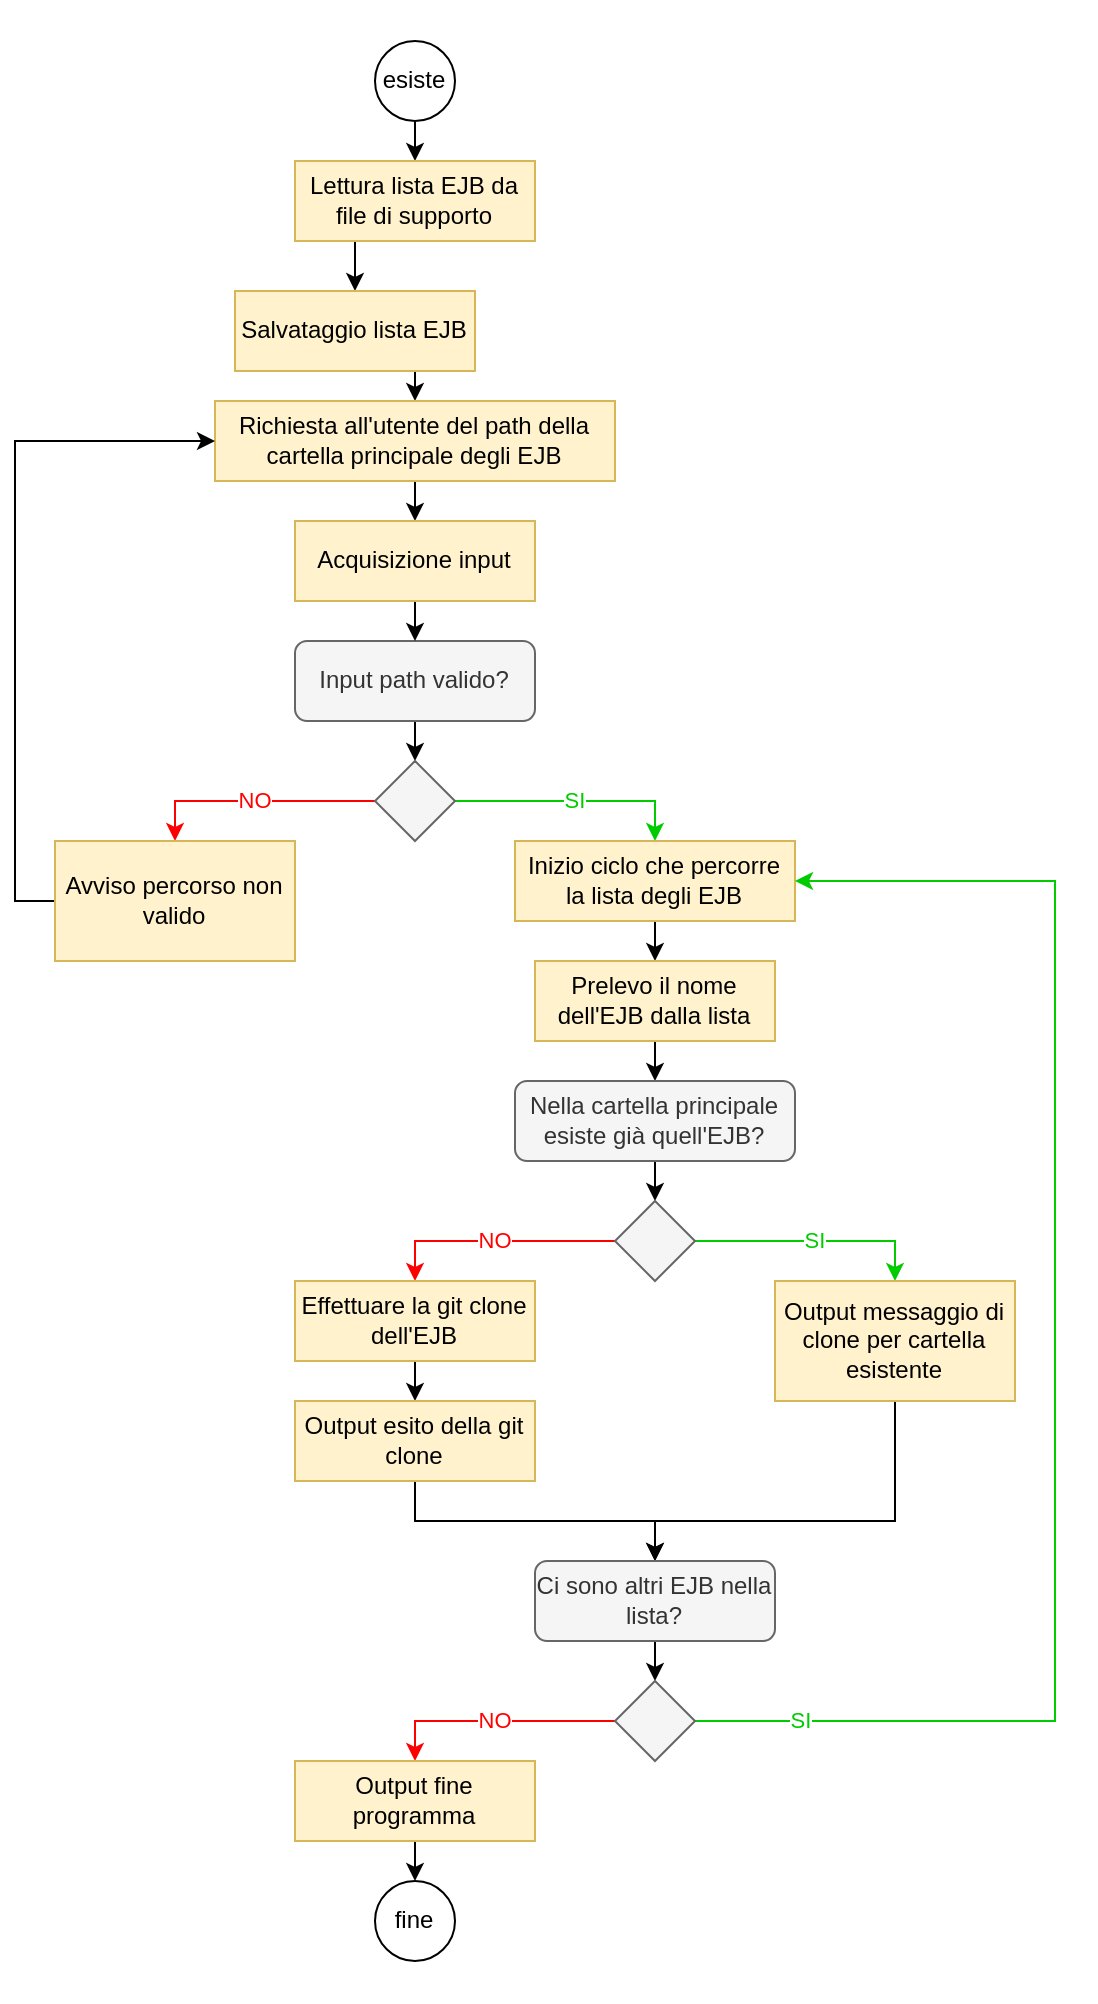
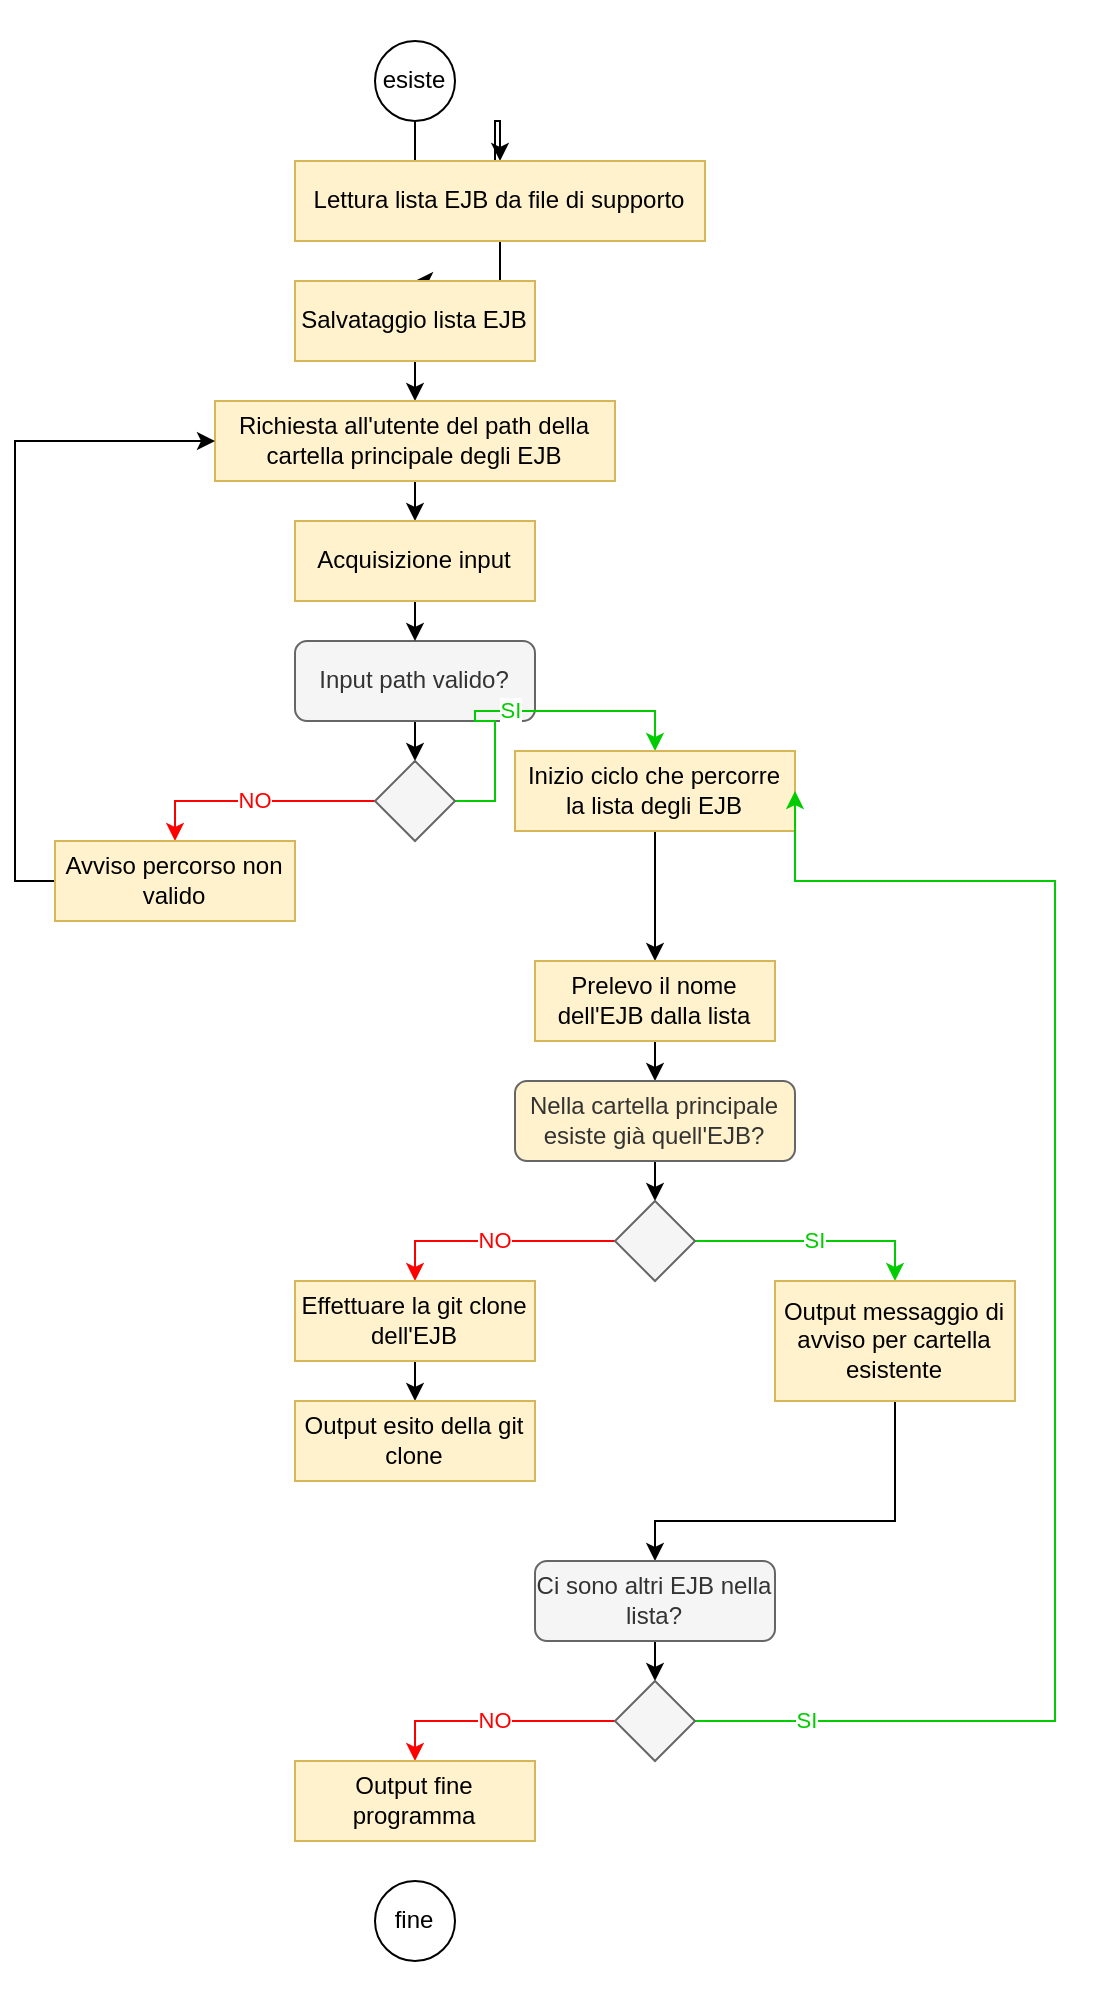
(415, 201) -> (500, 201)
(355, 331) -> (415, 321)
(655, 881) -> (655, 791)
(175, 901) -> (175, 881)
(655, 1121) -> (655, 1121)
(895, 1341) -> (895, 1341)
(513, 1521) -> none
(415, 1854) -> none
